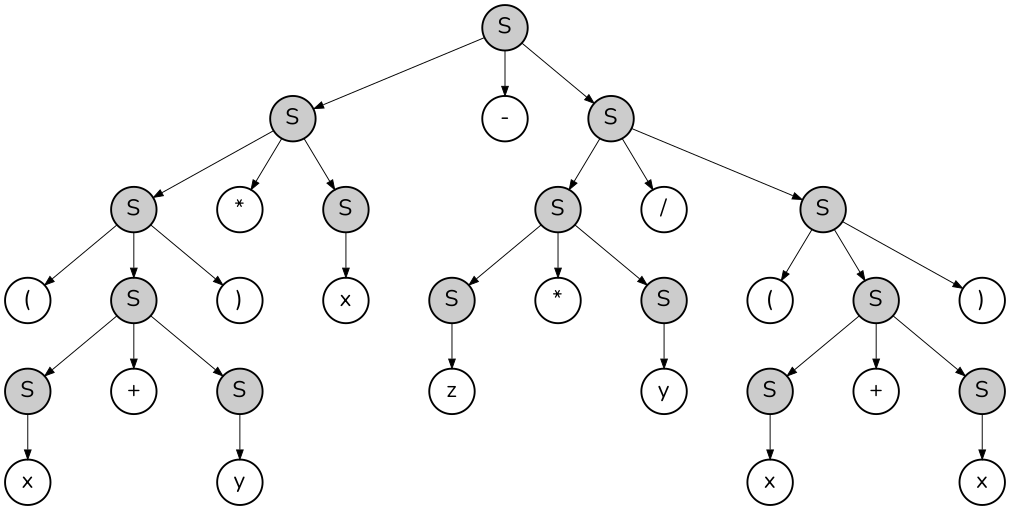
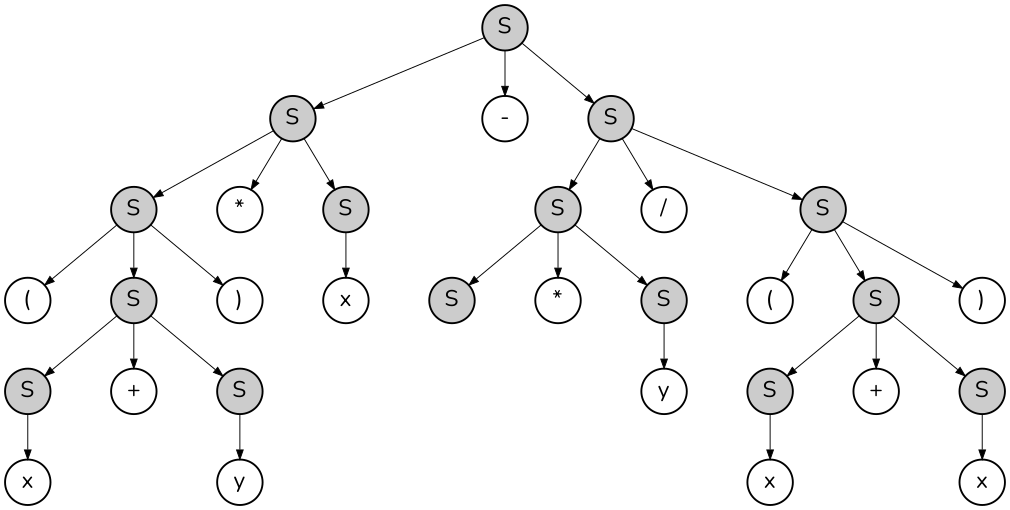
(452, 391) -> none
